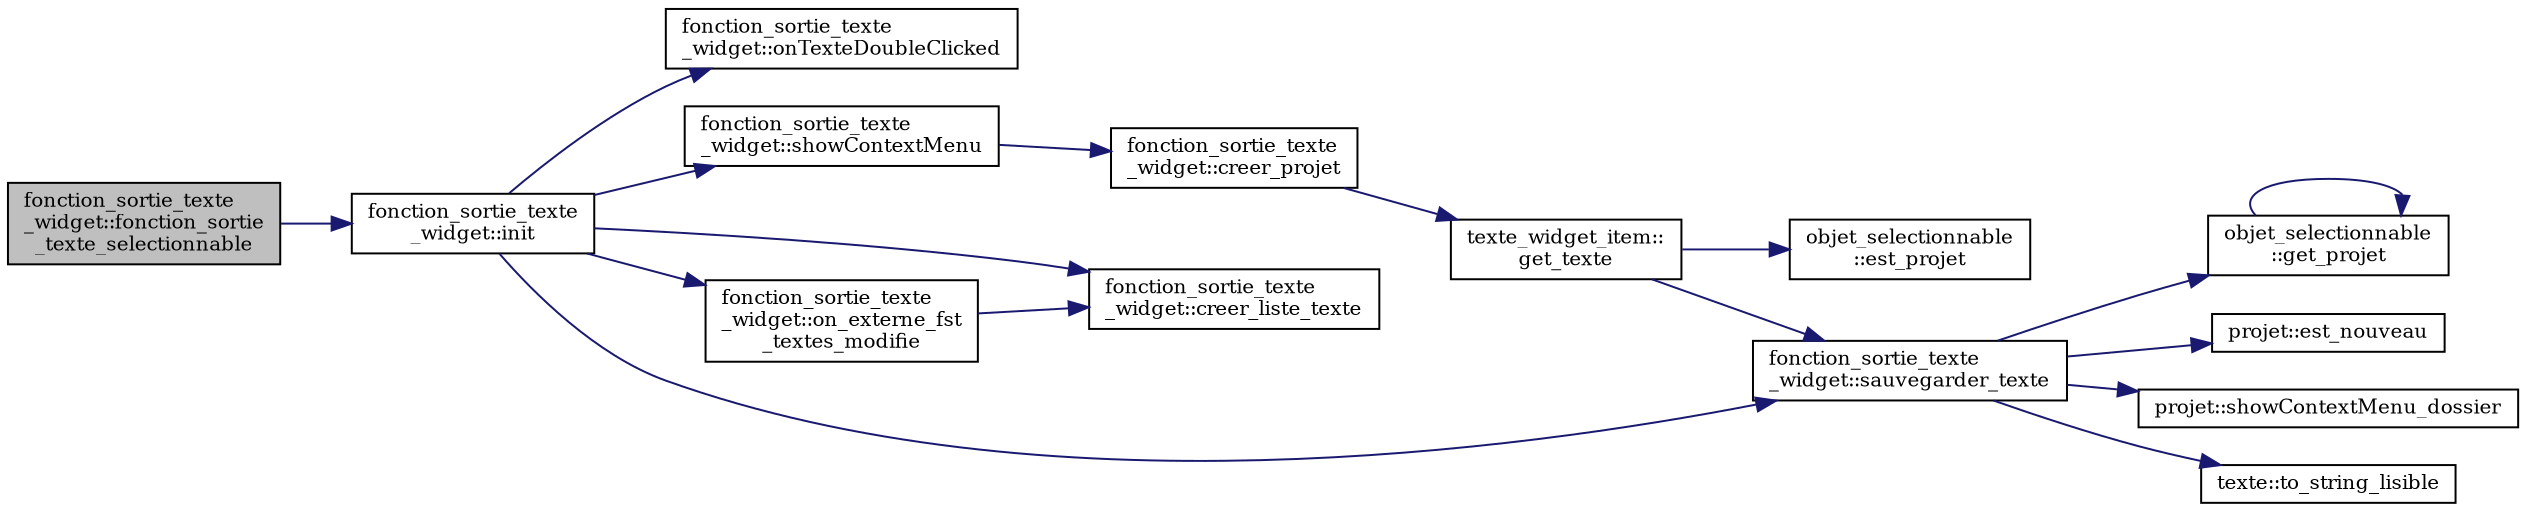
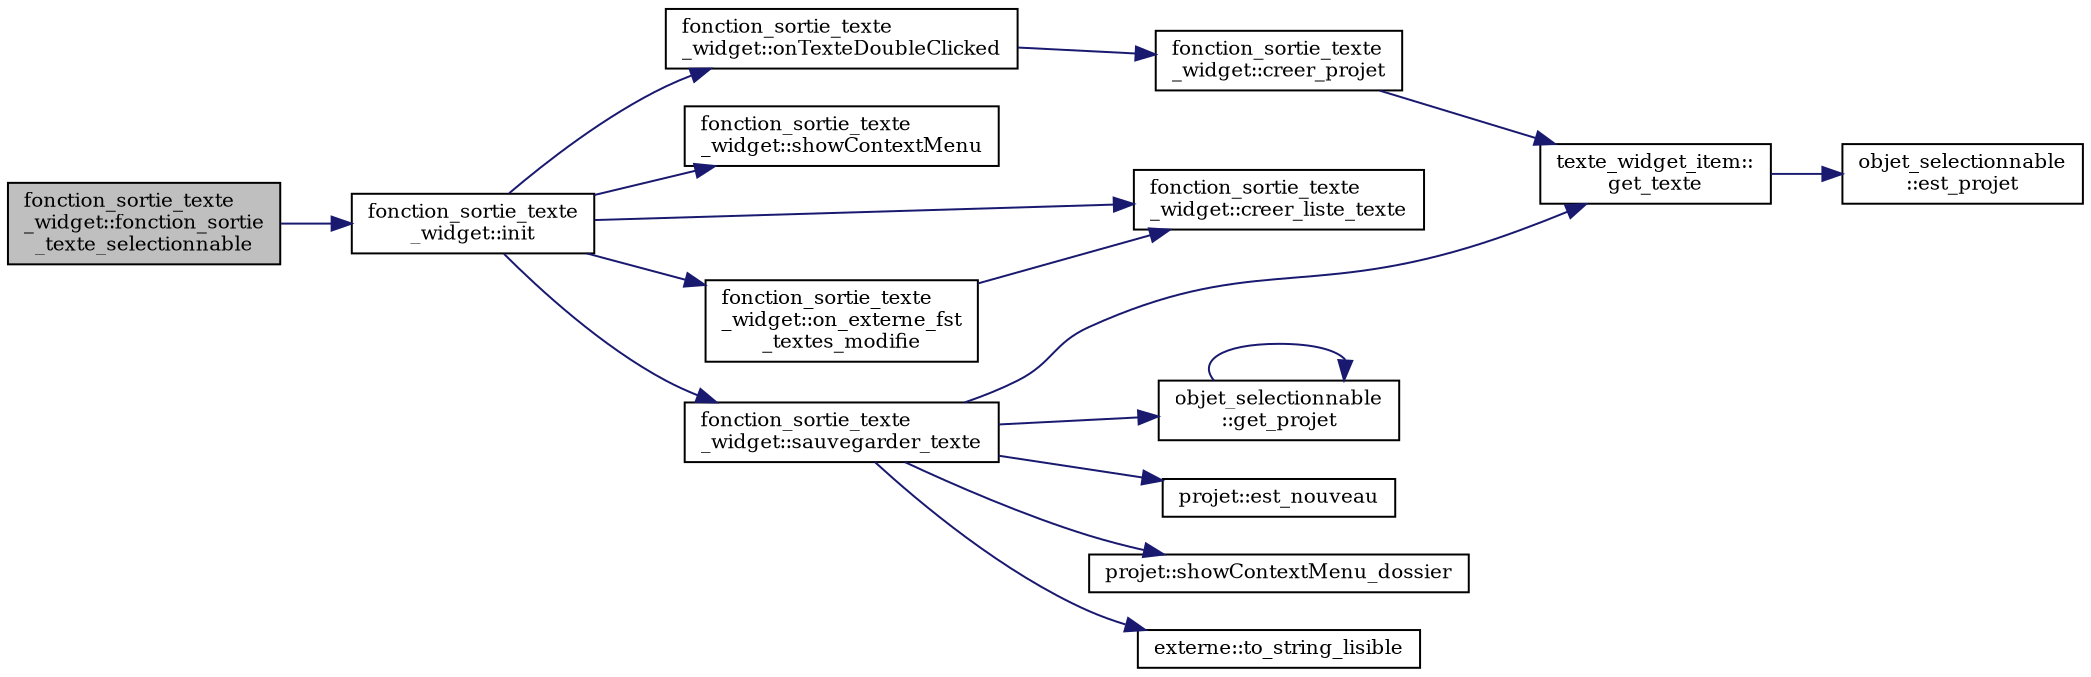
(1045, 147) -> (1077, 51)
(1729, 307) -> (1256, 281)
(2328, 484) -> (1279, 649)
